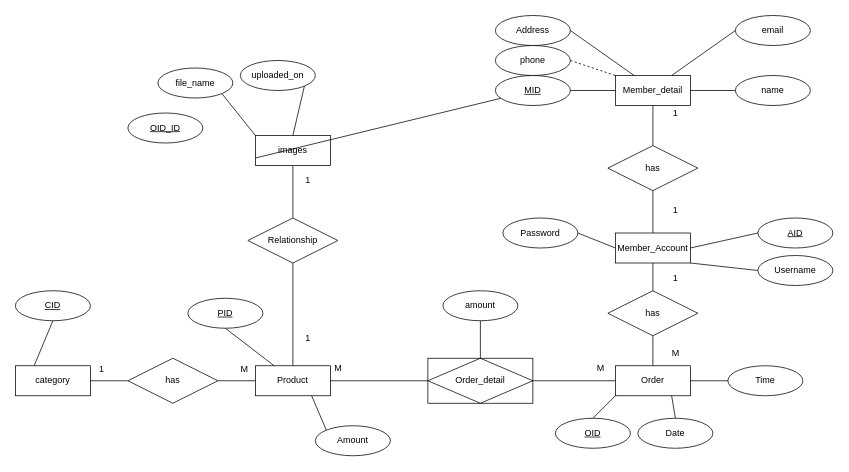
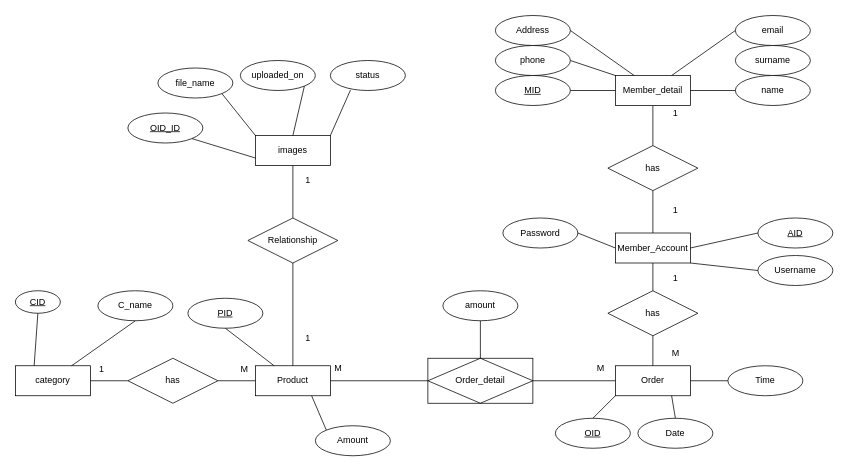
none -> (773, 60)
(592, 68) -> (592, 68)
none -> (368, 75)
none -> (340, 113)
(378, 128) -> (224, 148)
(53, 306) -> (38, 302)
none -> (135, 306)
none -> (104, 343)
